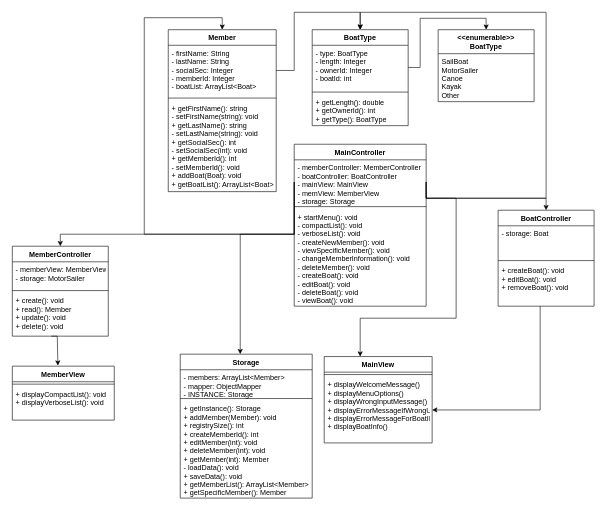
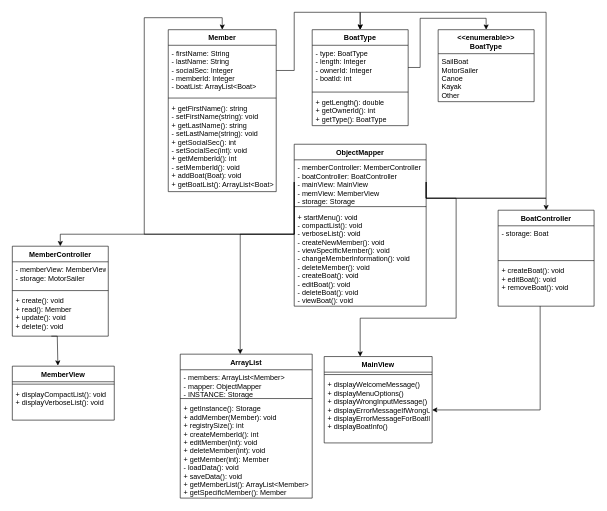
(360, 152) -> (360, 152)
(246, 362) -> (246, 362)
